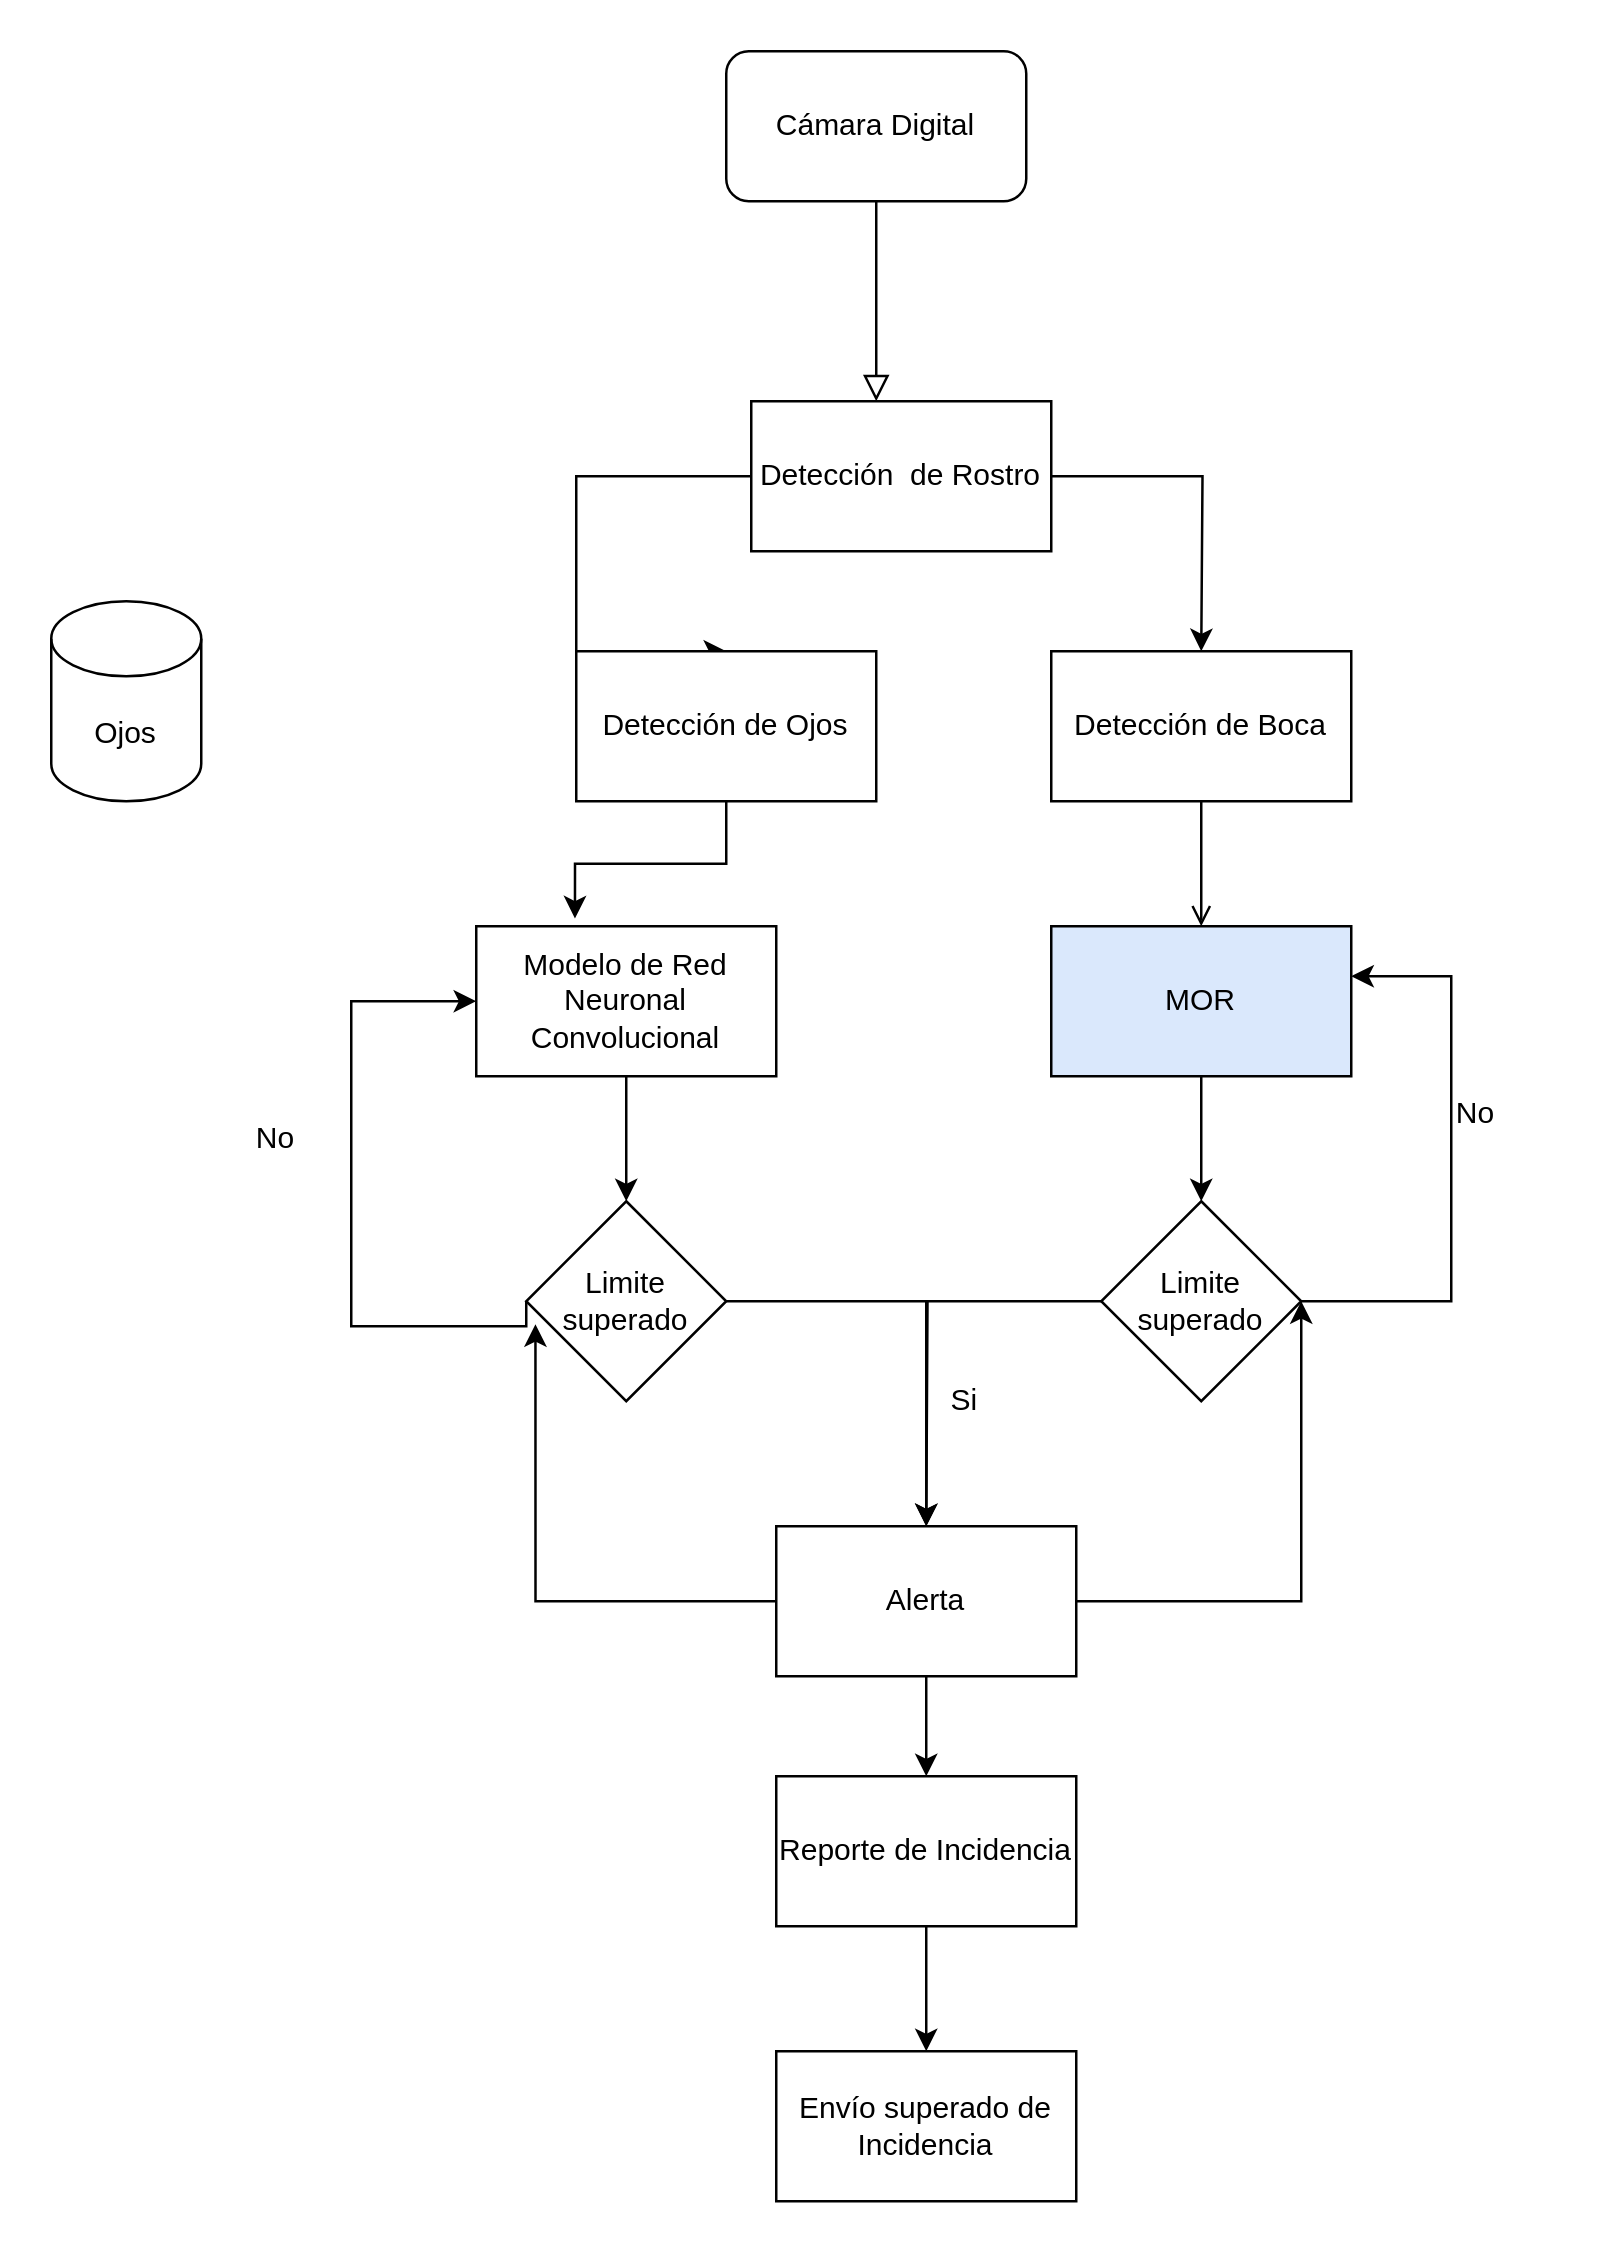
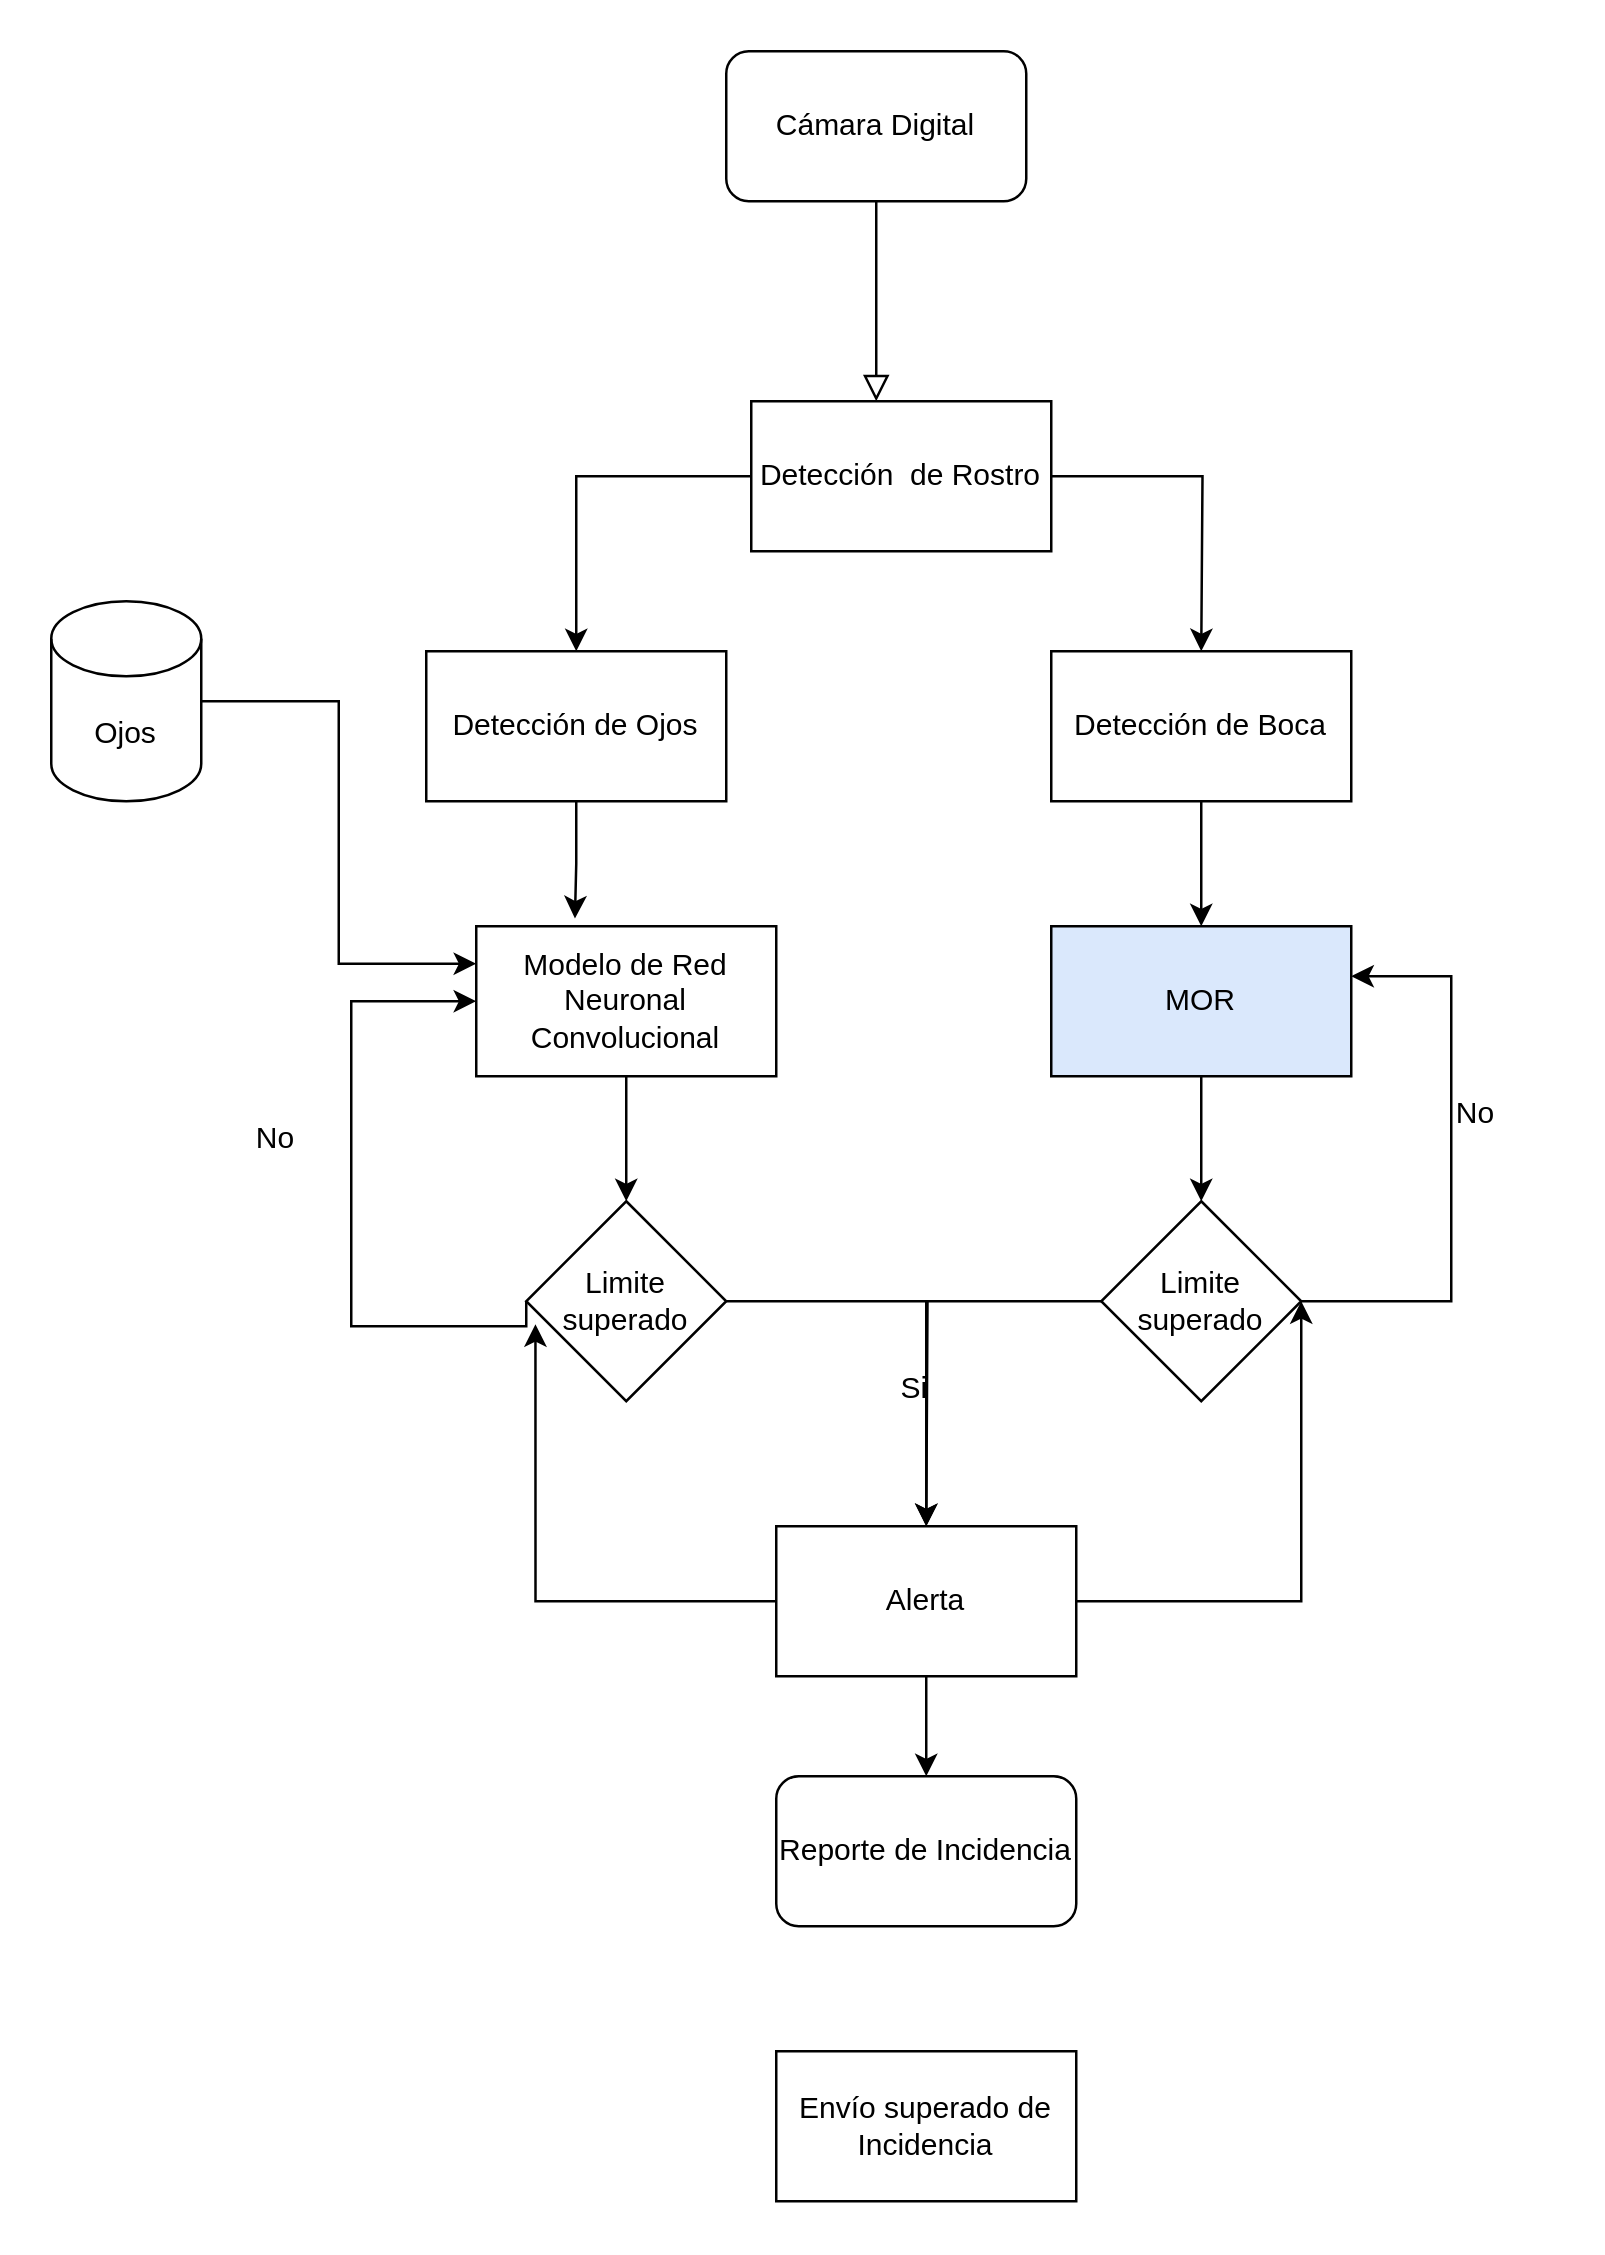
(726, 726) -> (576, 726)
none -> (339, 824)
(1201, 912) -> (1201, 908)
(964, 1401) -> (914, 1389)
(926, 1851) -> (926, 1851)
(926, 1980) -> none
